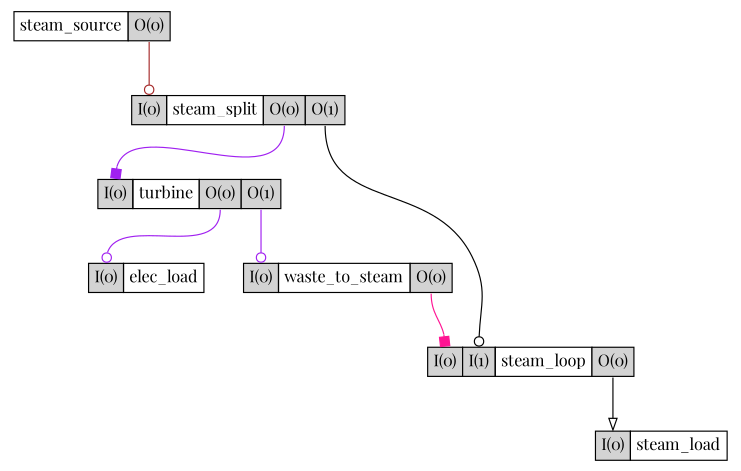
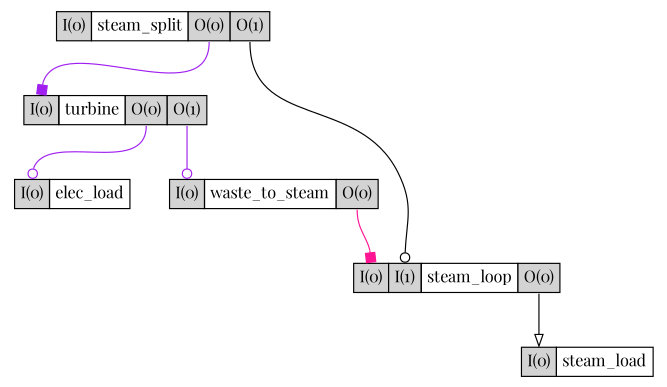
(92, 26) -> none
